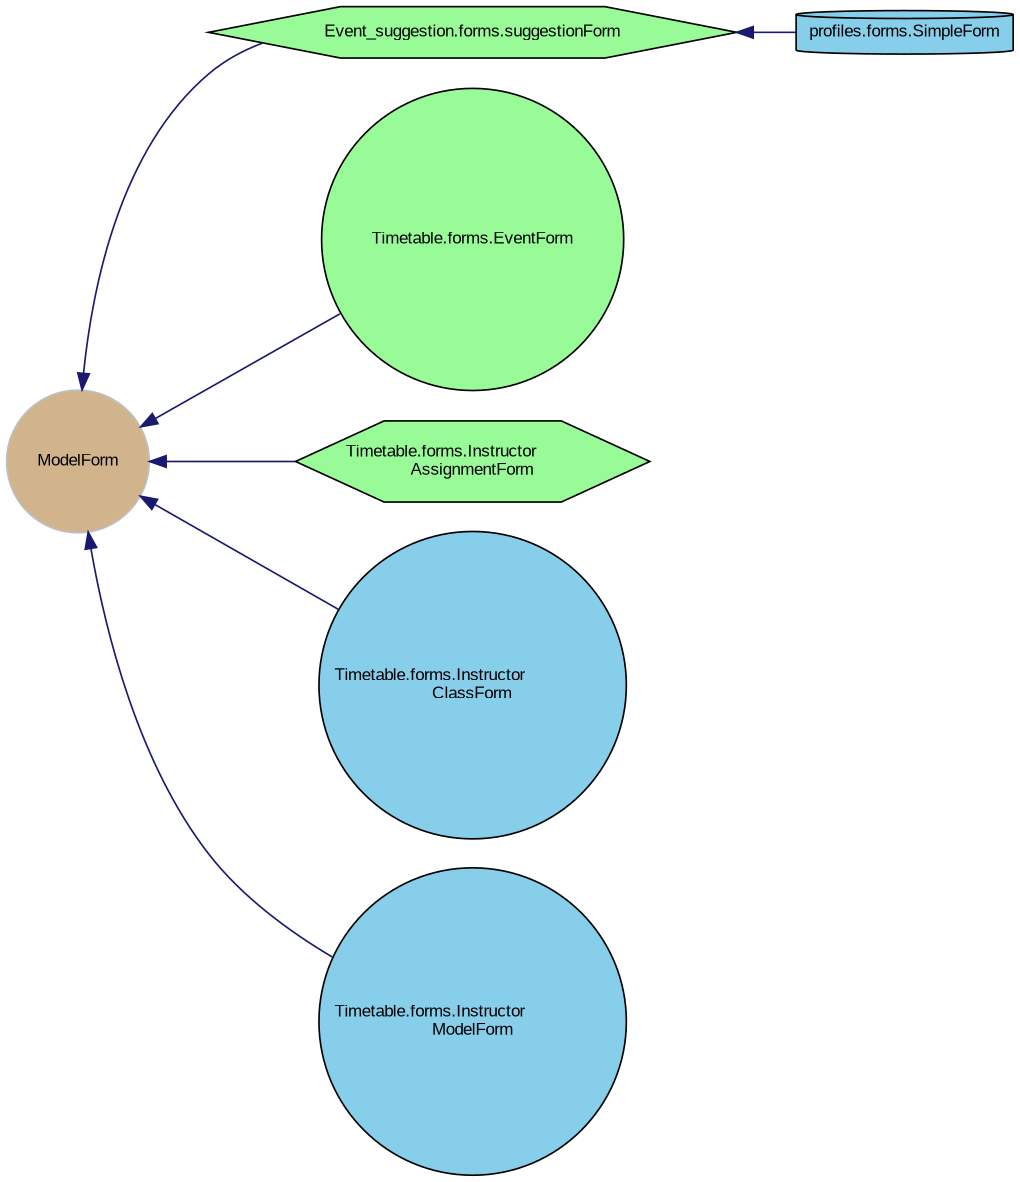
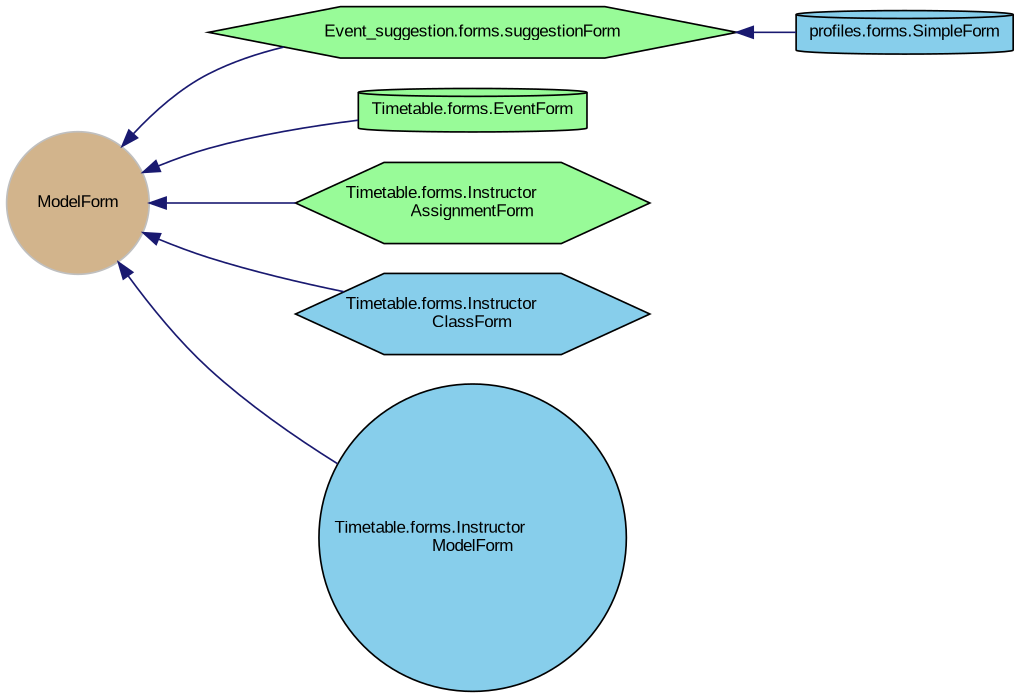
(473, 239) -> (473, 110)
(473, 685) -> (473, 314)
